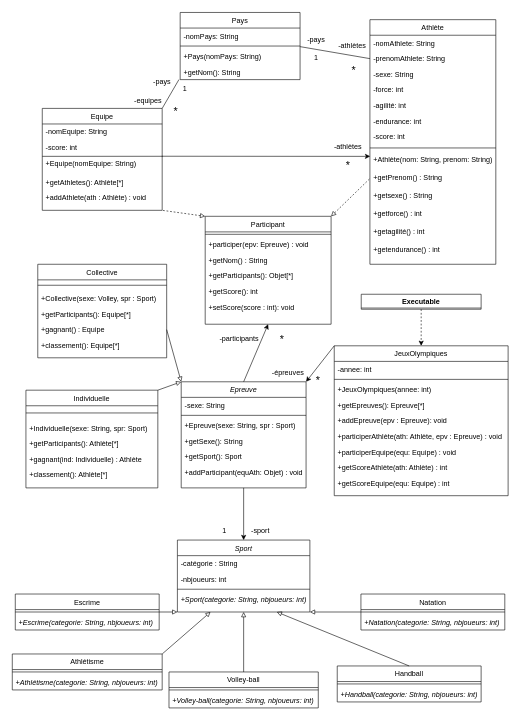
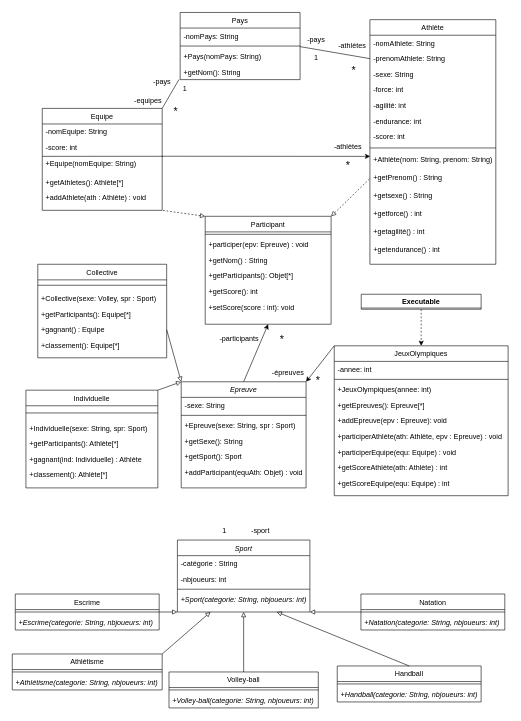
(244, 513) -> none
